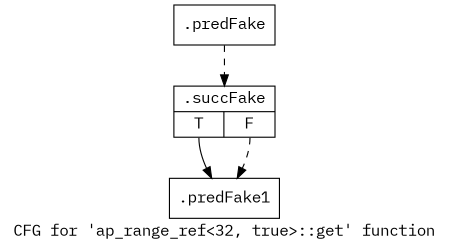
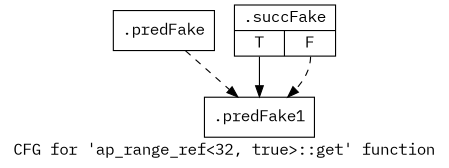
(224, 60) -> (207, 70)
